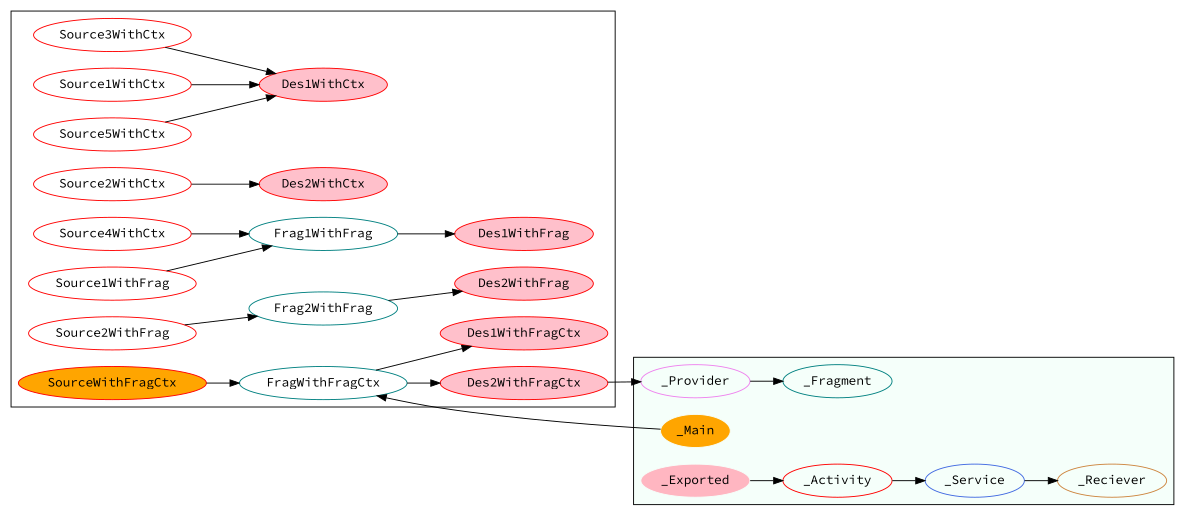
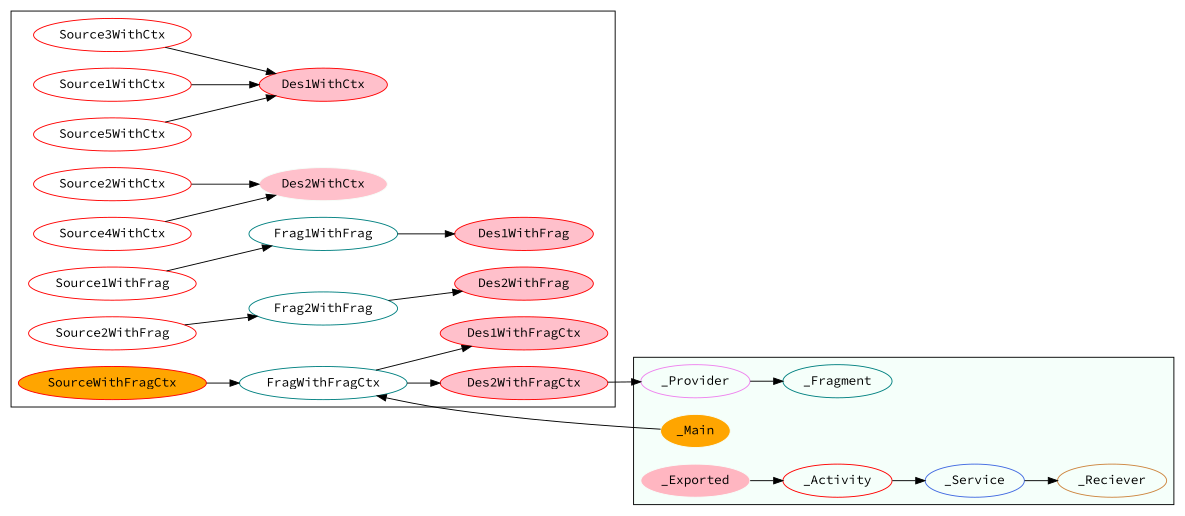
(323, 184) -> (323, 184)
(216, 234) -> (216, 209)
